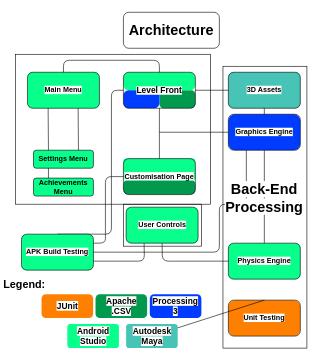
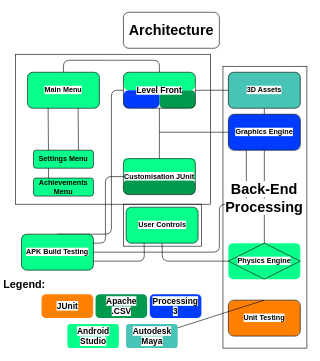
(159, 177) -> (159, 177)
(264, 261) -> (264, 261)
